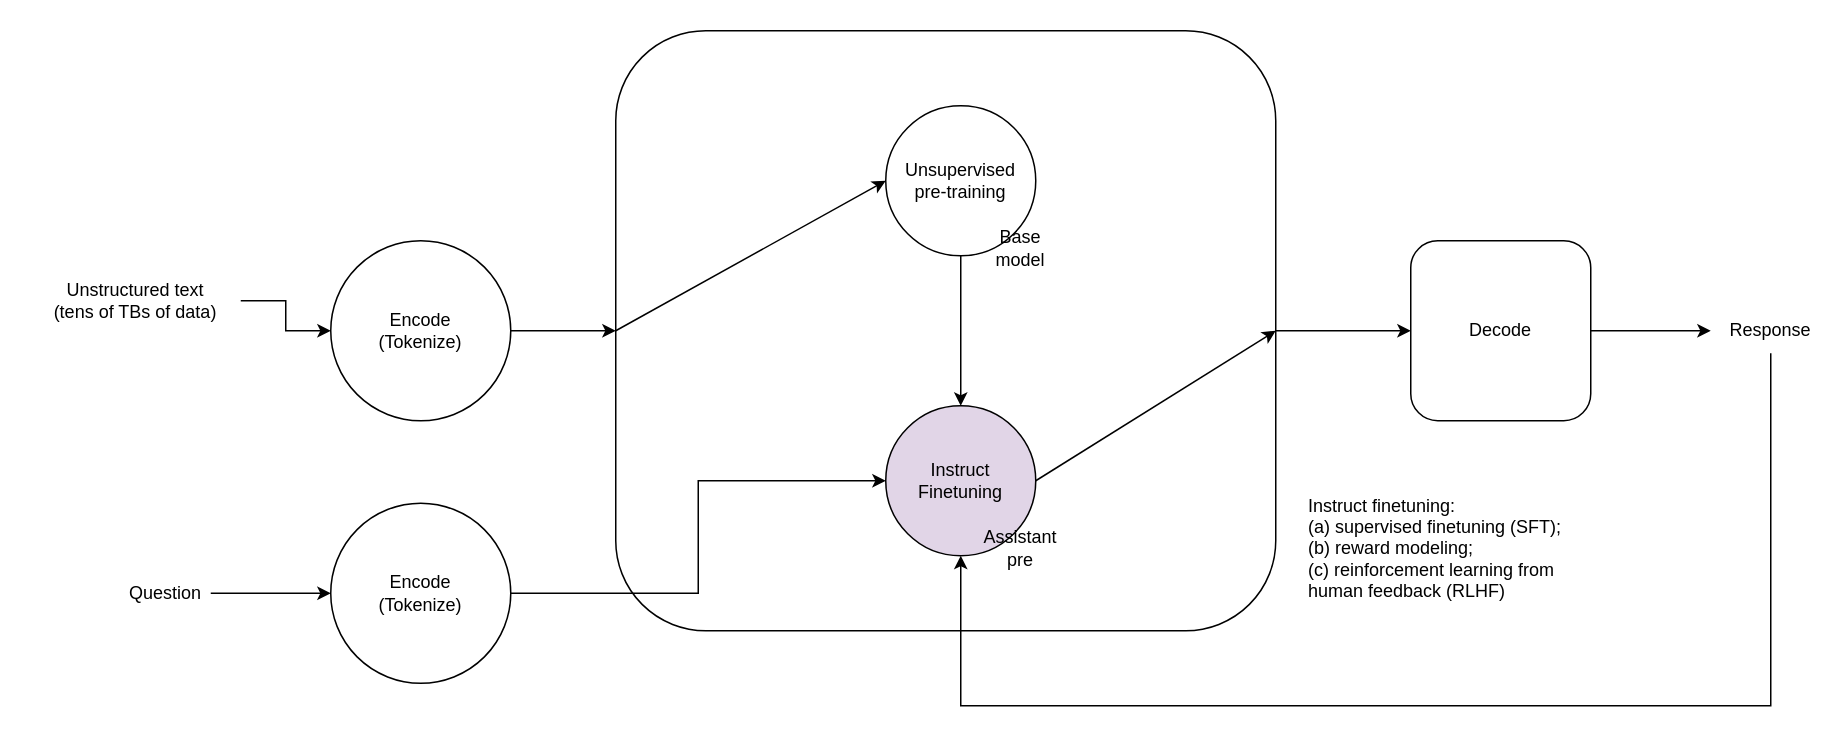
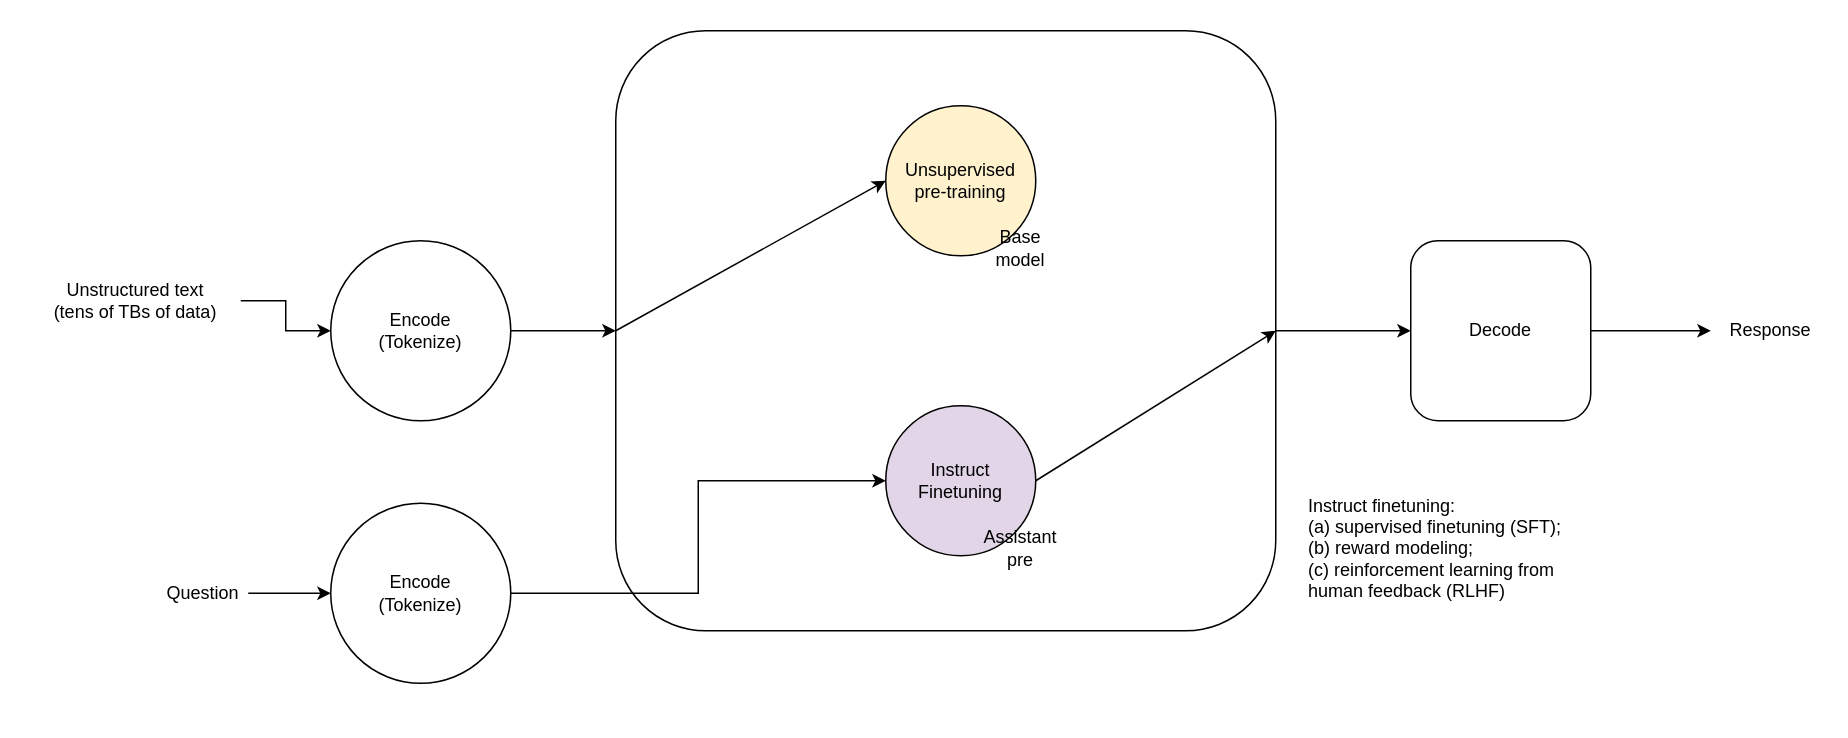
(961, 181) -> (961, 181)
(961, 326) -> none
(166, 593) -> (203, 593)
(1472, 706) -> none
